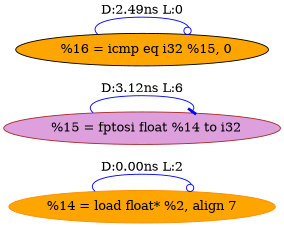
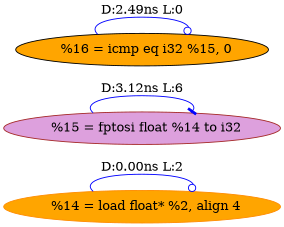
(142, 207) -> (142, 207)
